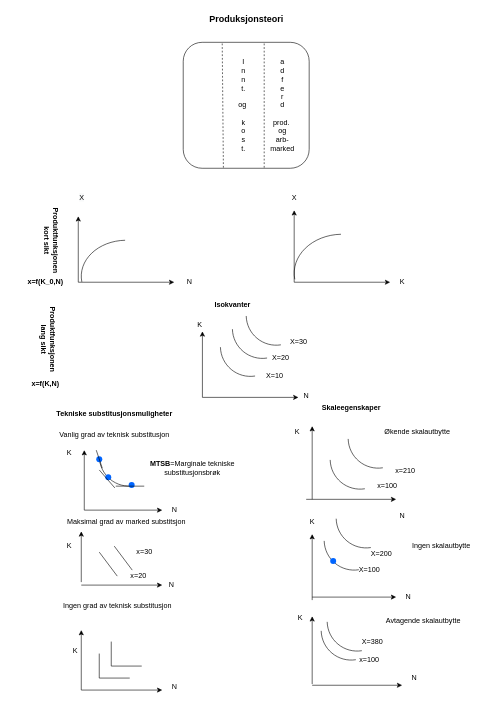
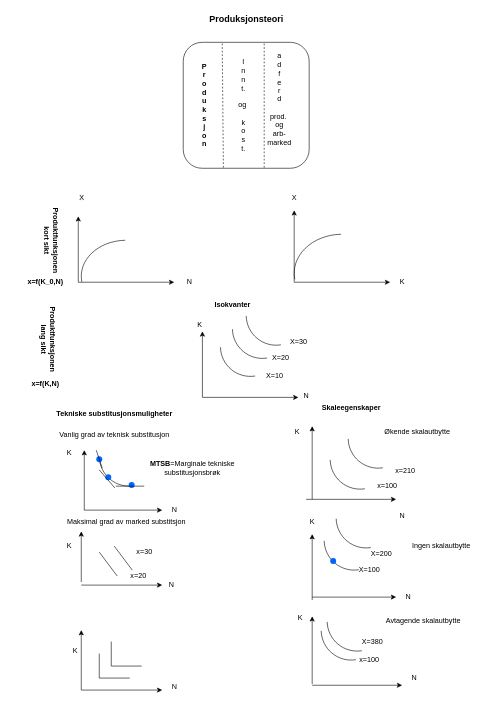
none -> (204, 105)
(282, 105) -> (279, 99)
(117, 606) -> none
